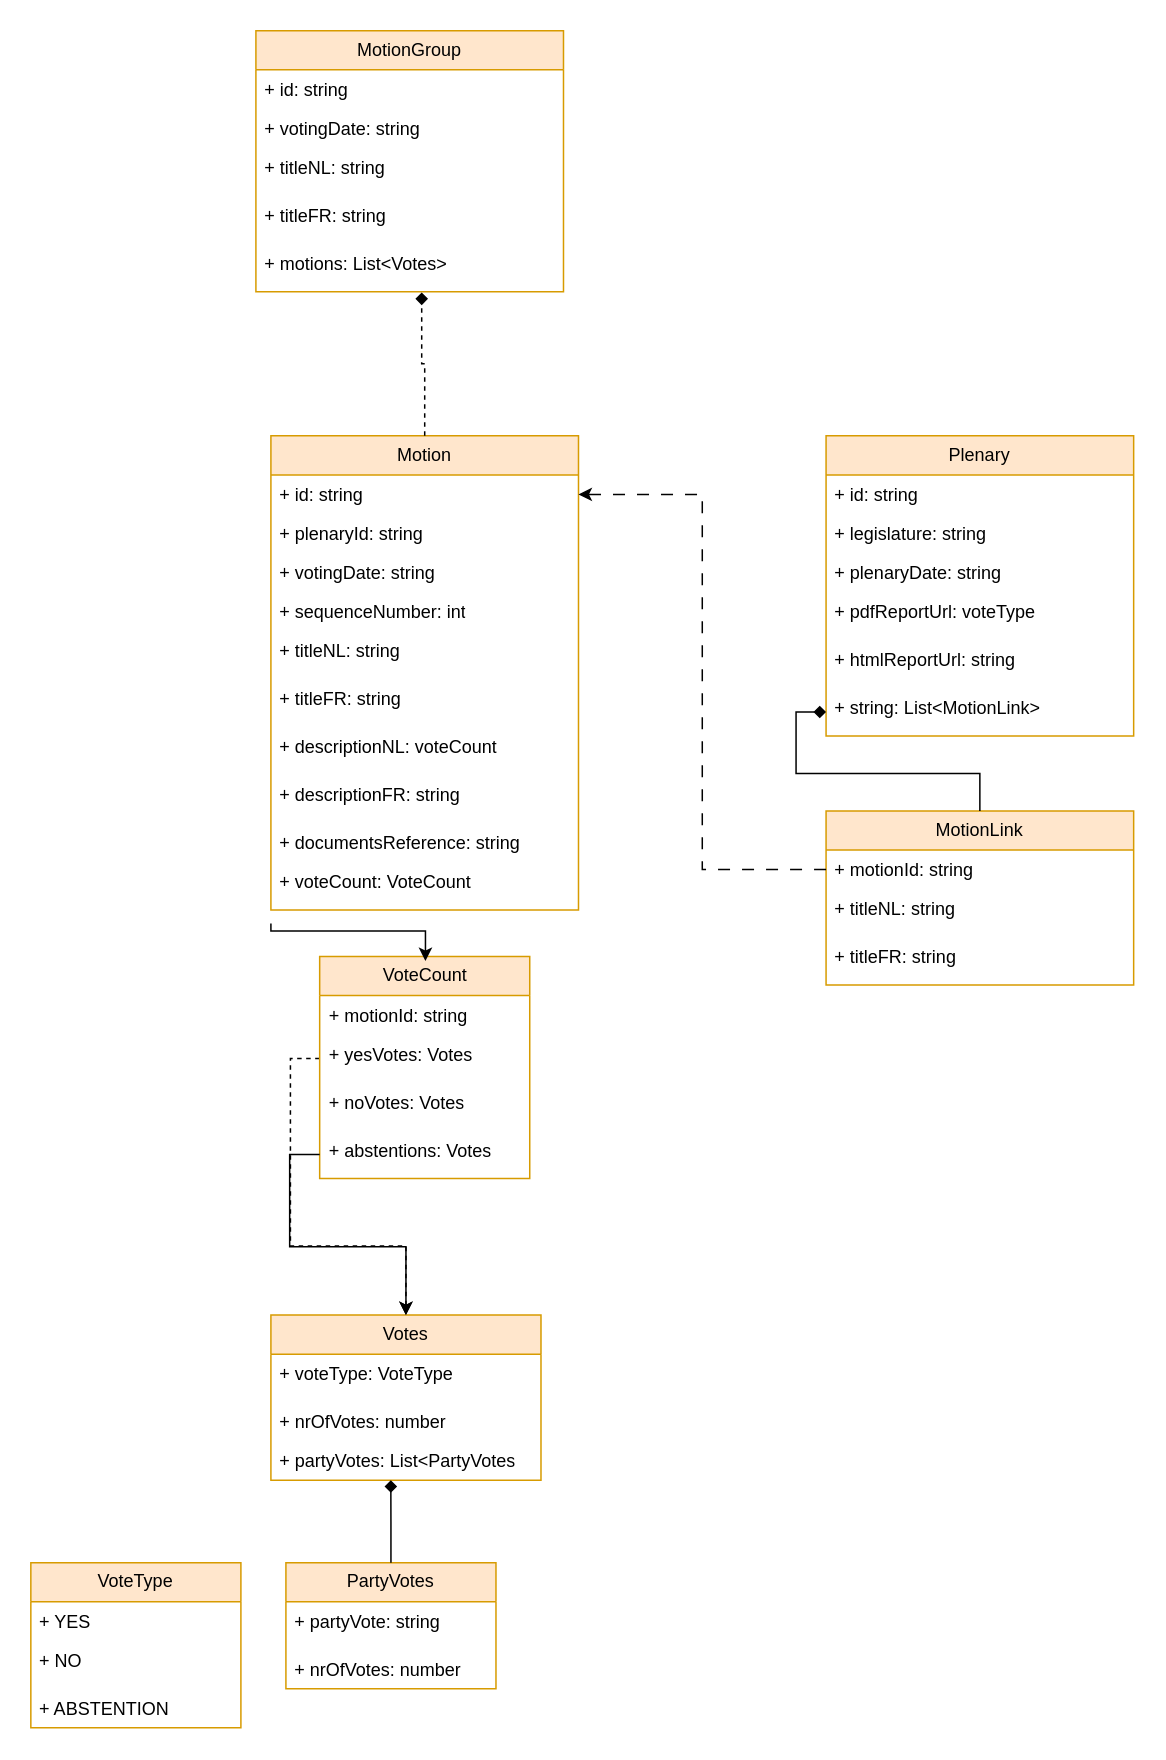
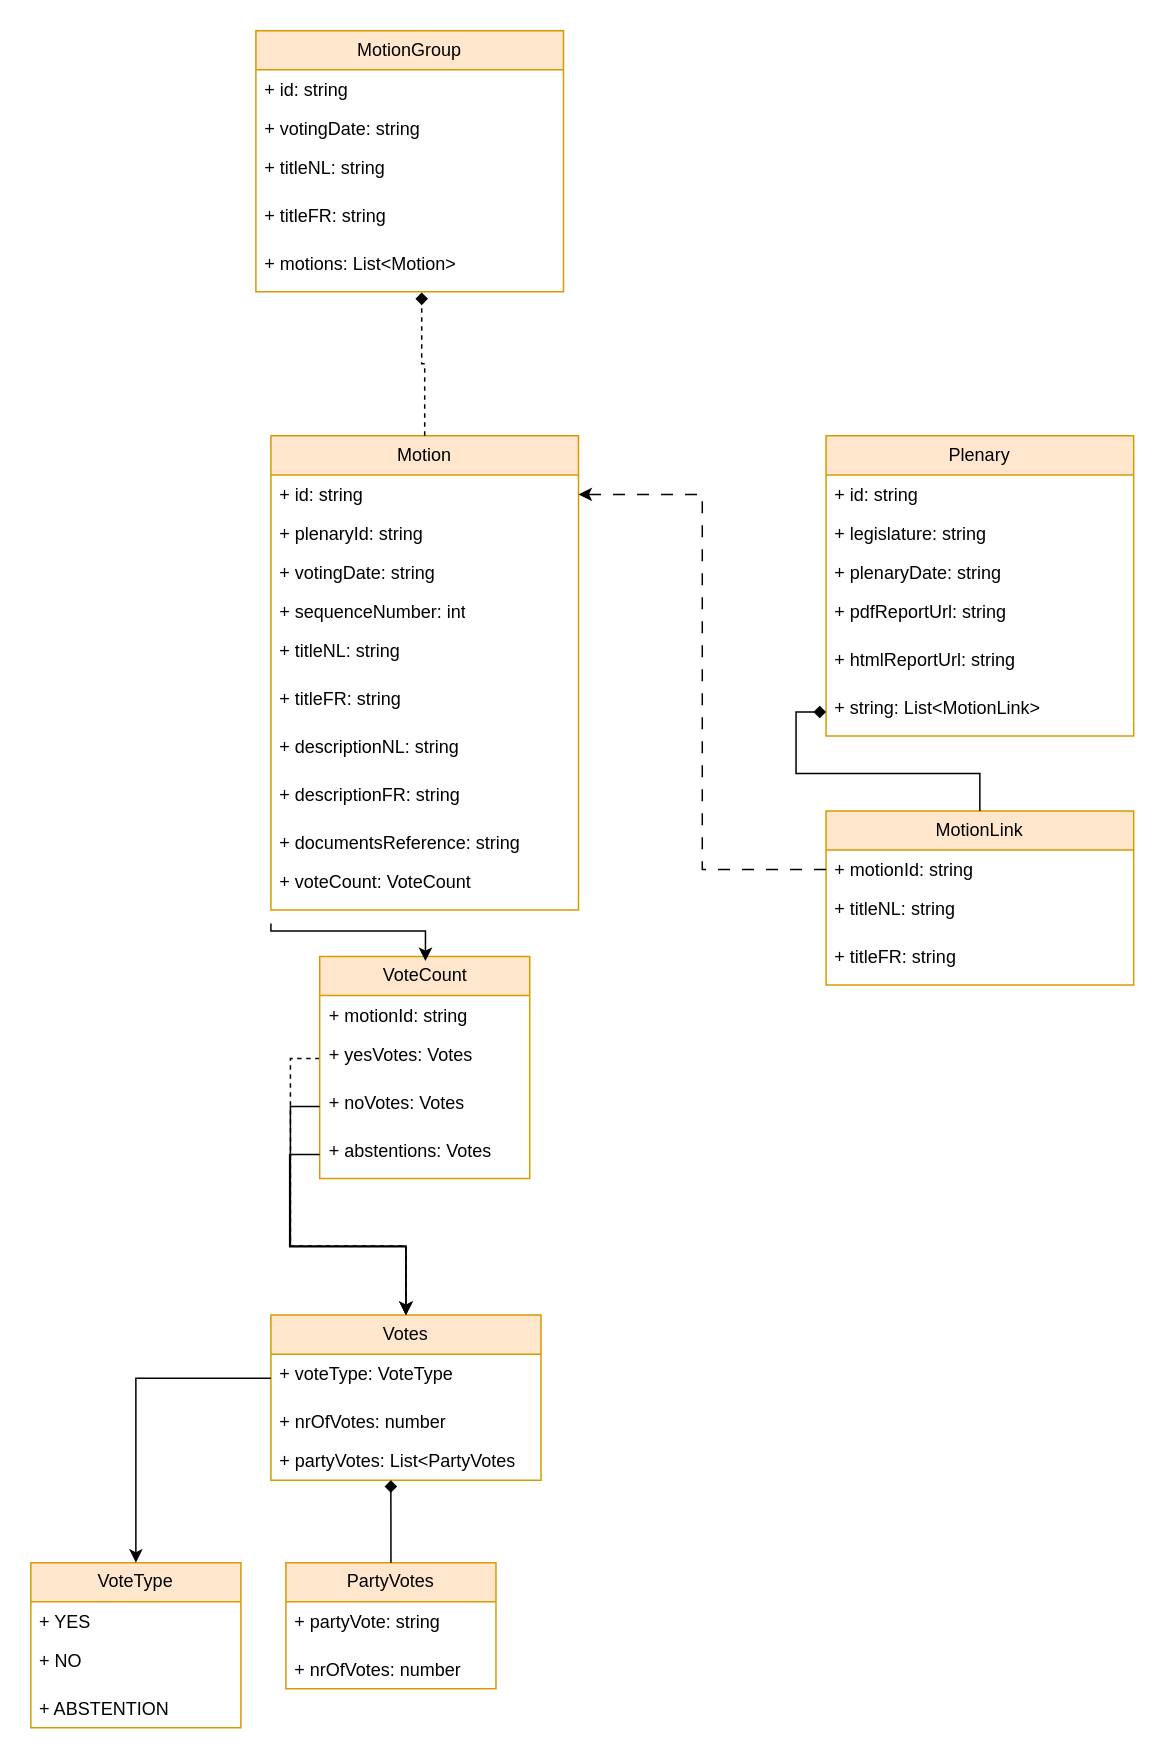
(364, 265) -> (367, 265)
(946, 613) -> (934, 613)
(399, 748) -> (382, 748)
none -> (305, 1106)
none -> (136, 1399)
